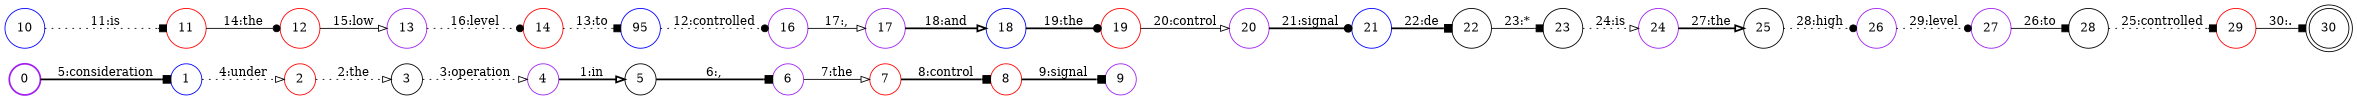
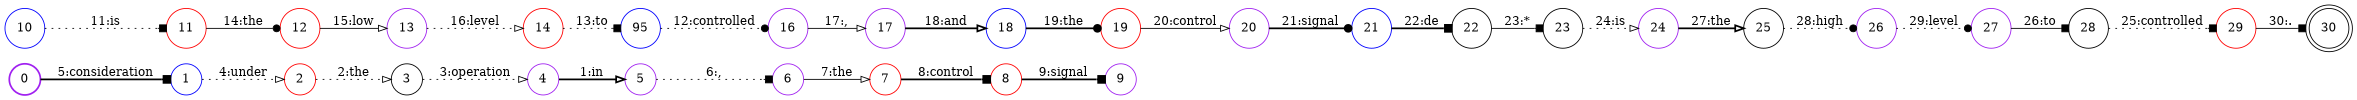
(472, 28) -> (471, 28)
(641, 79) -> (641, 79)
(710, 79) -> (710, 79)
